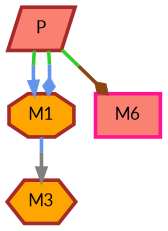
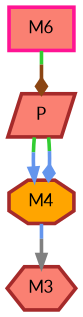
(79, 67) -> (41, 65)
(41, 115) -> (41, 202)
(41, 202) -> (41, 288)
